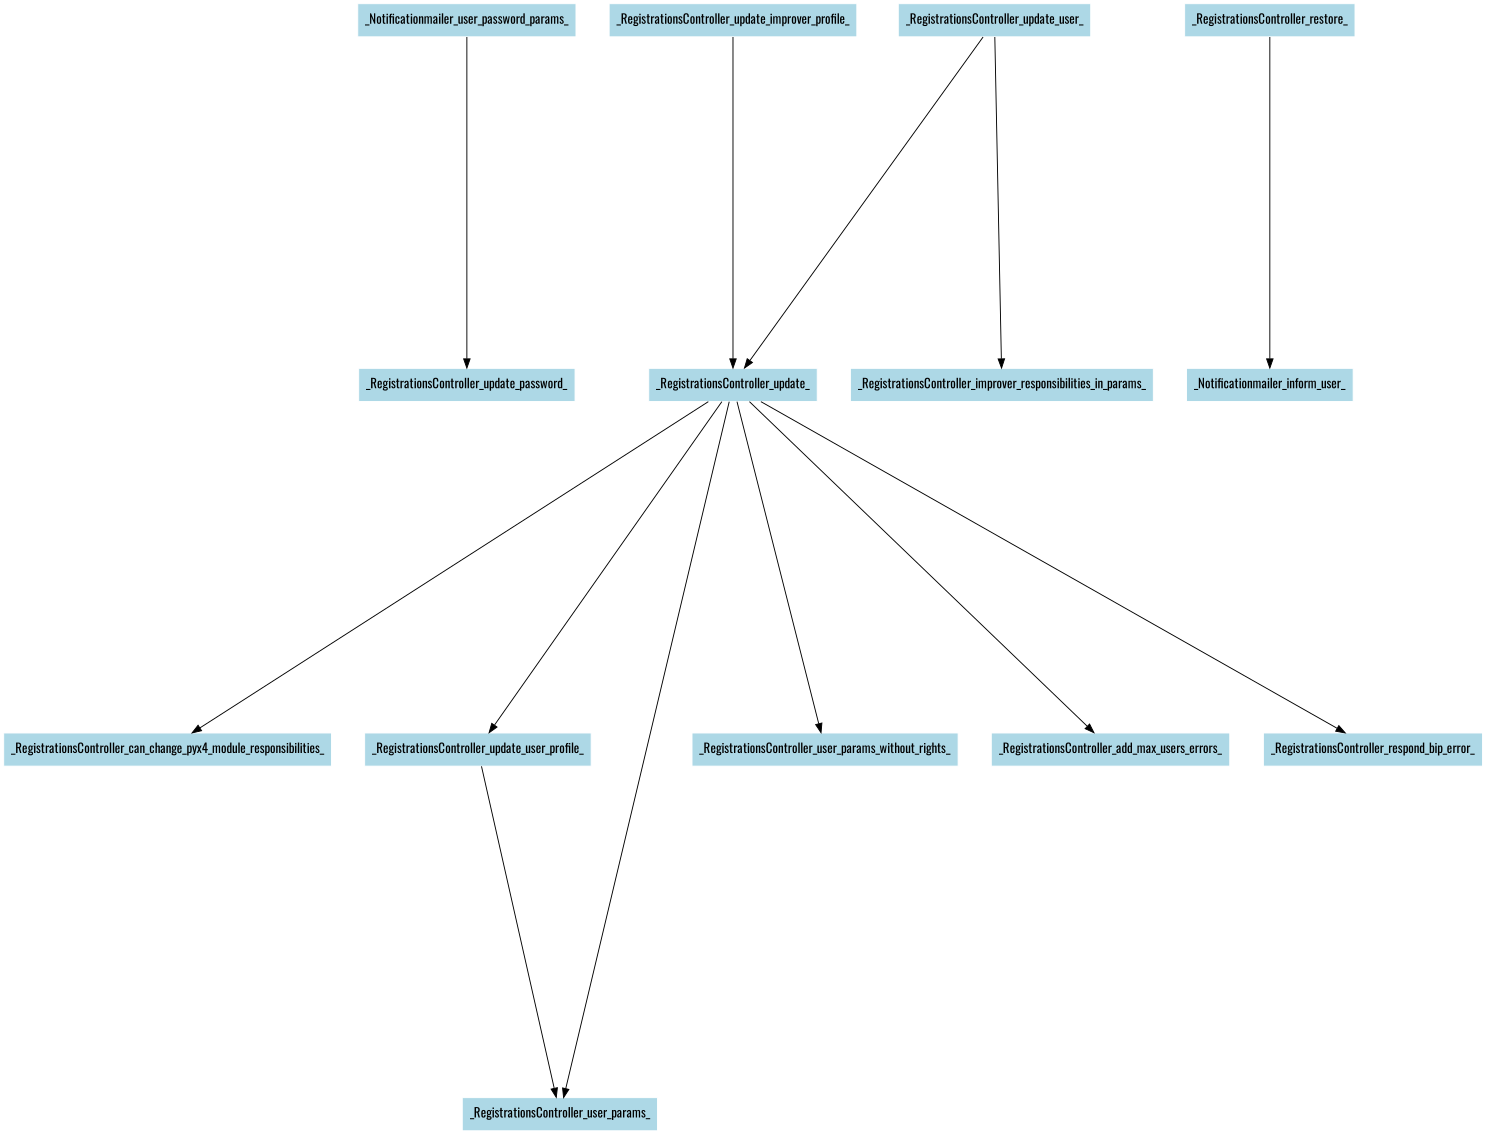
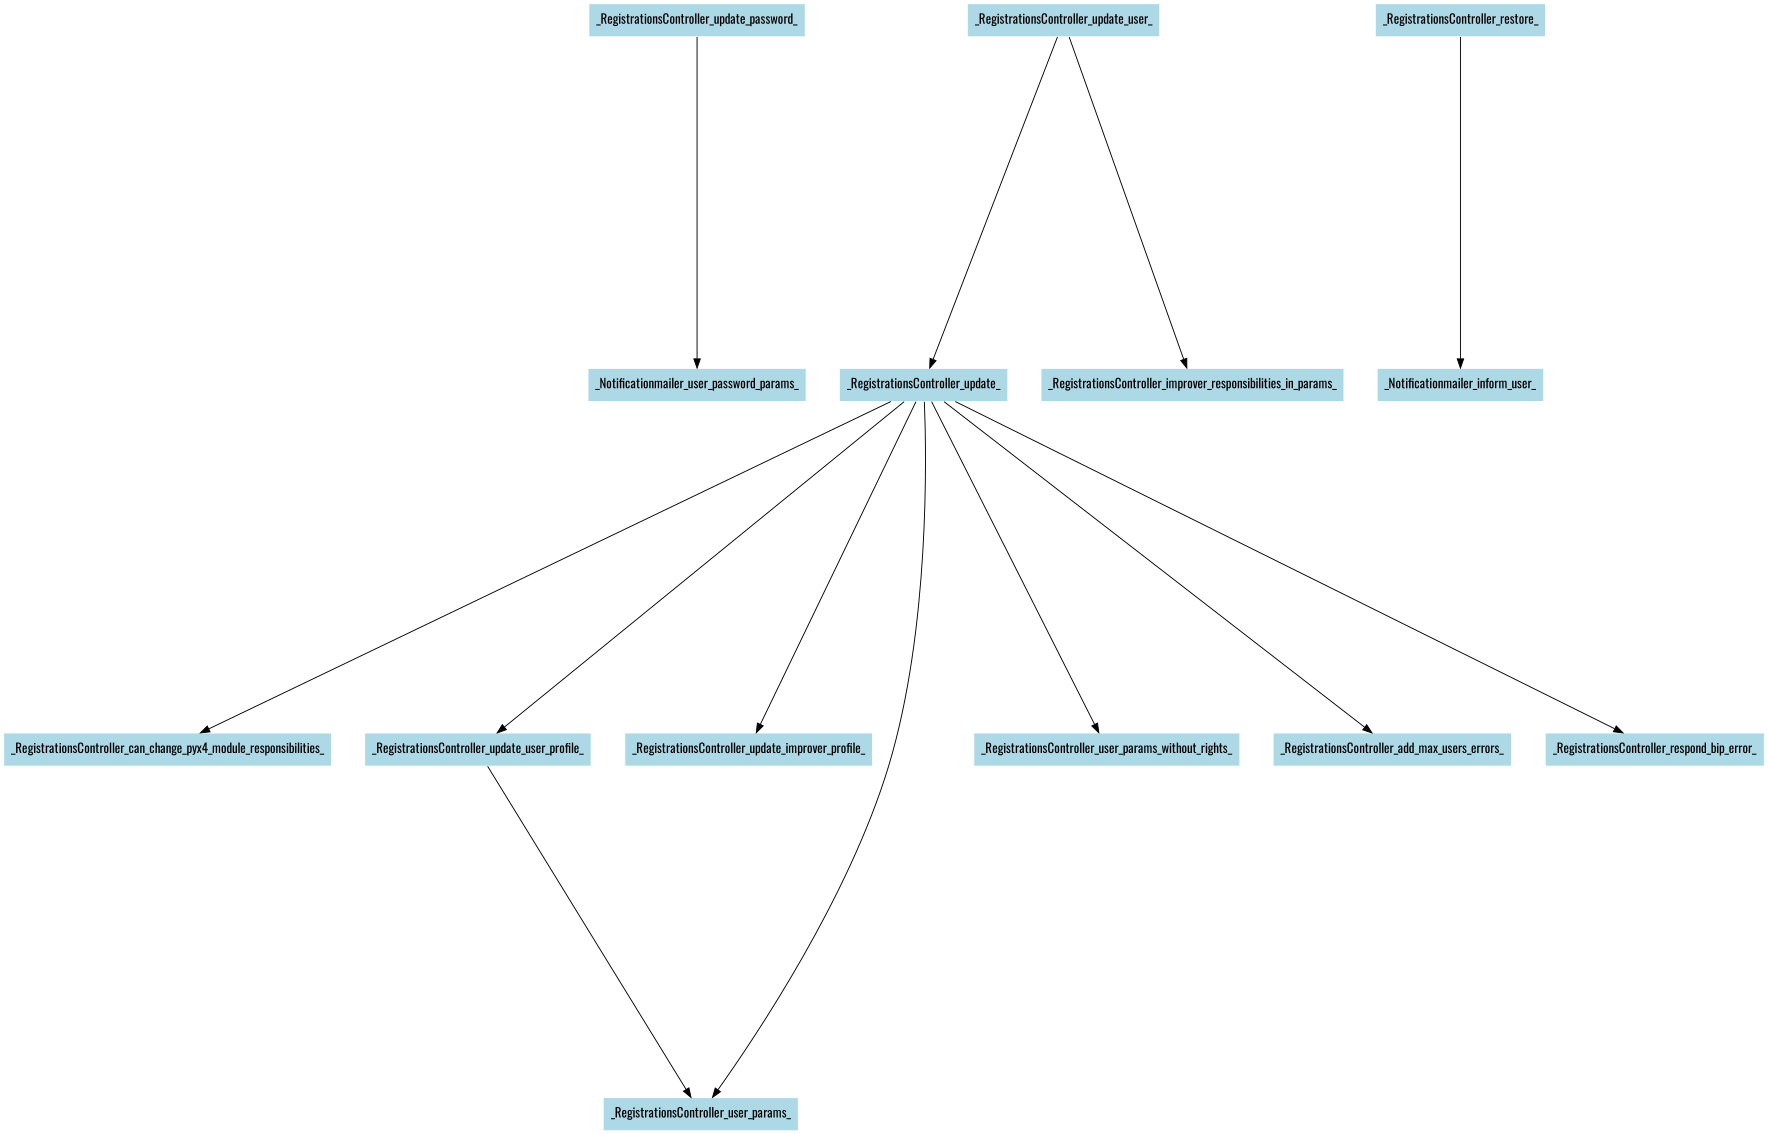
(467, 198) -> (697, 198)
(733, 198) -> (838, 563)
